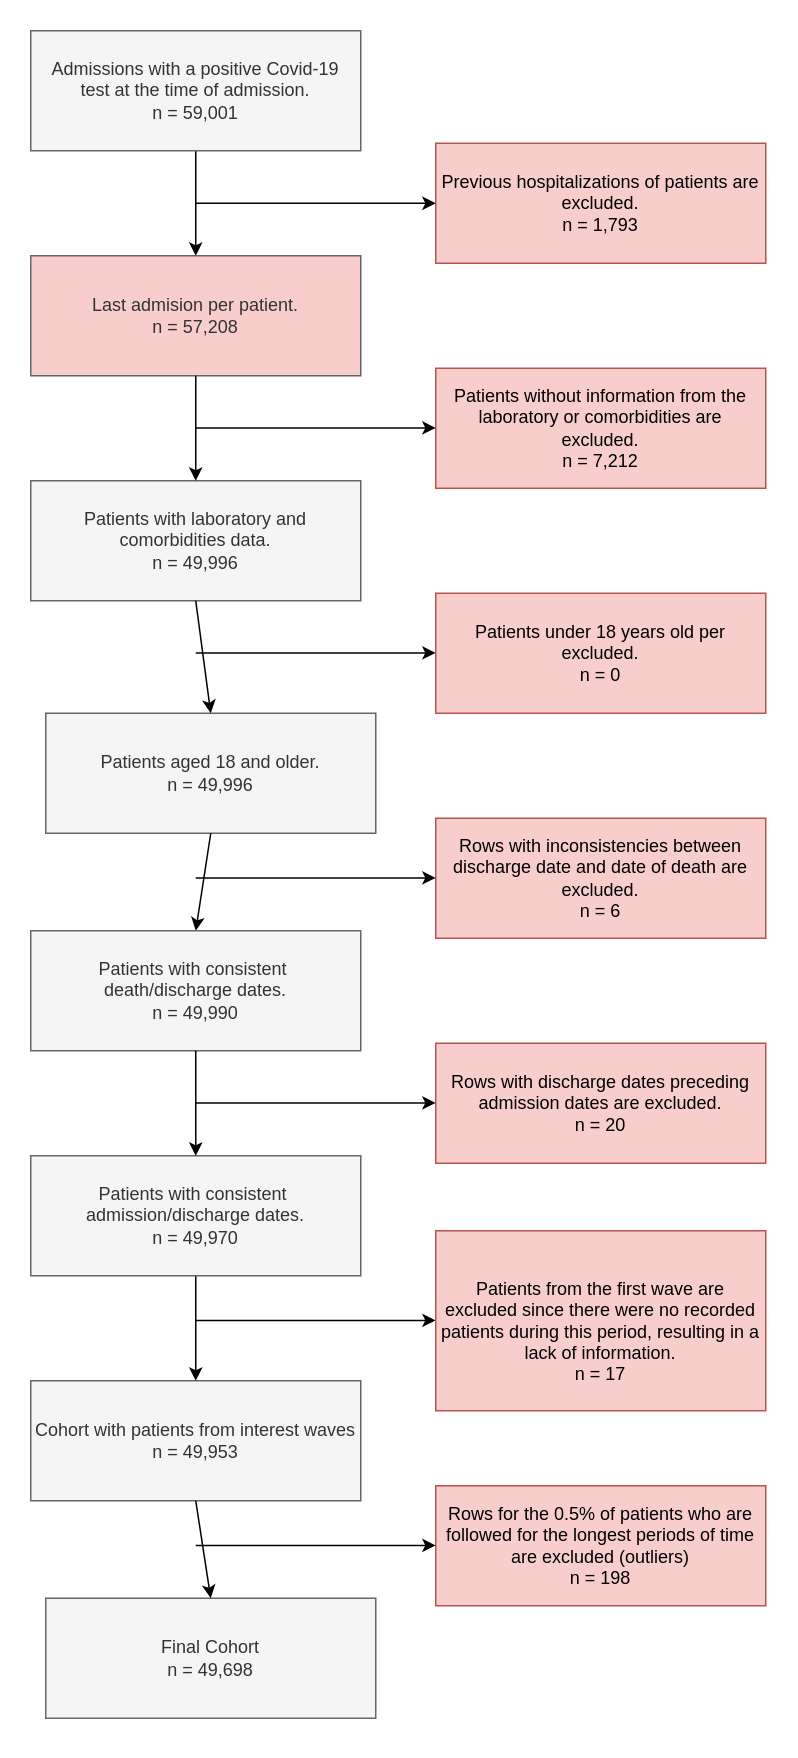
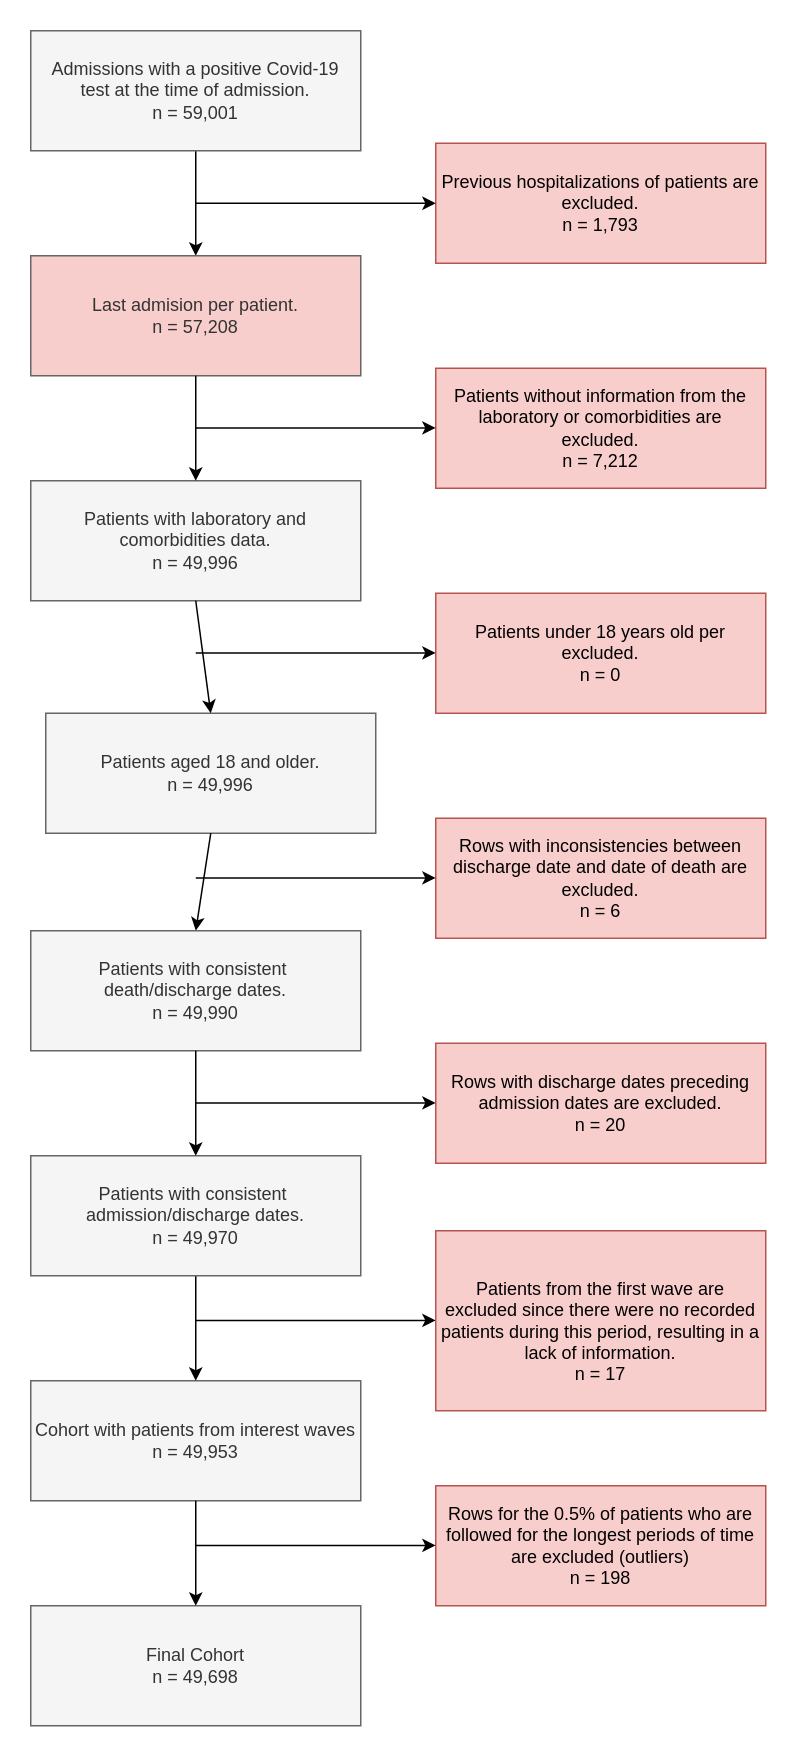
(211, 1658) -> (196, 1666)
